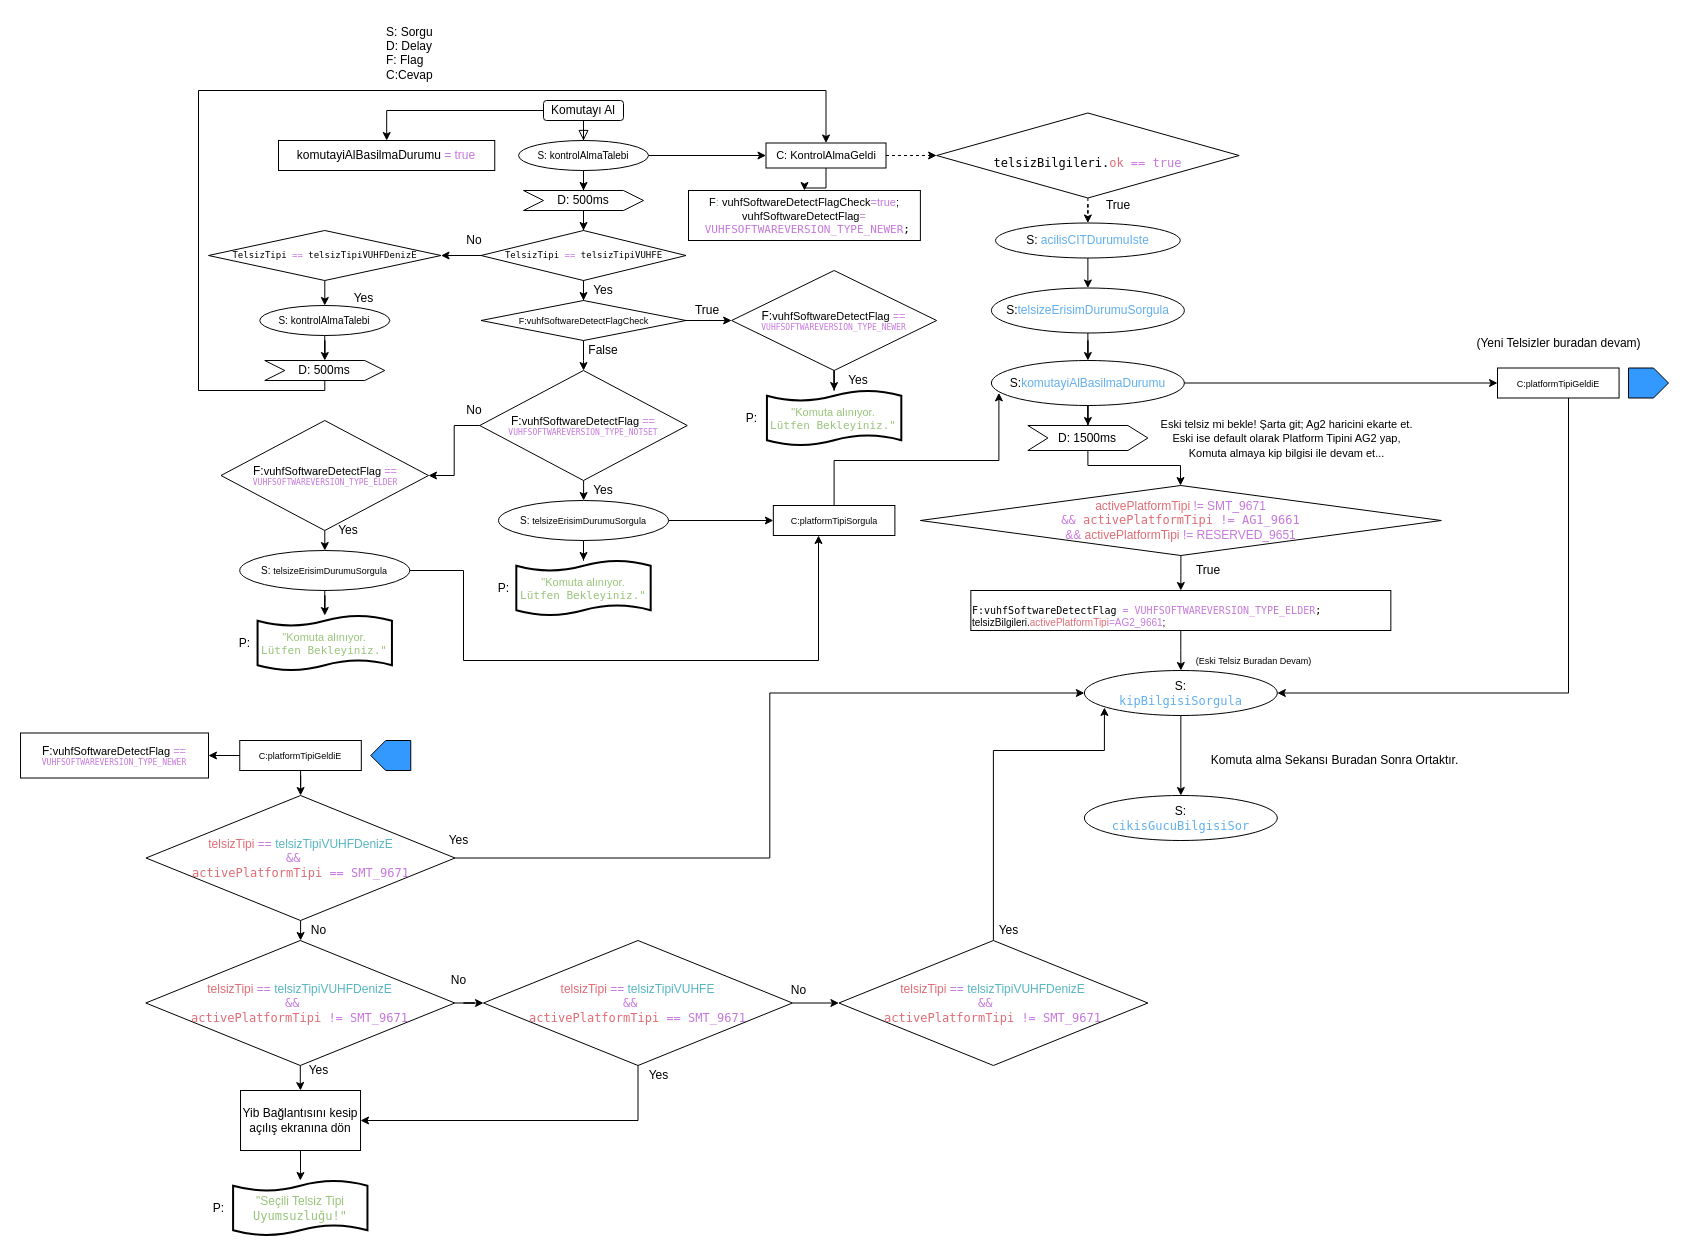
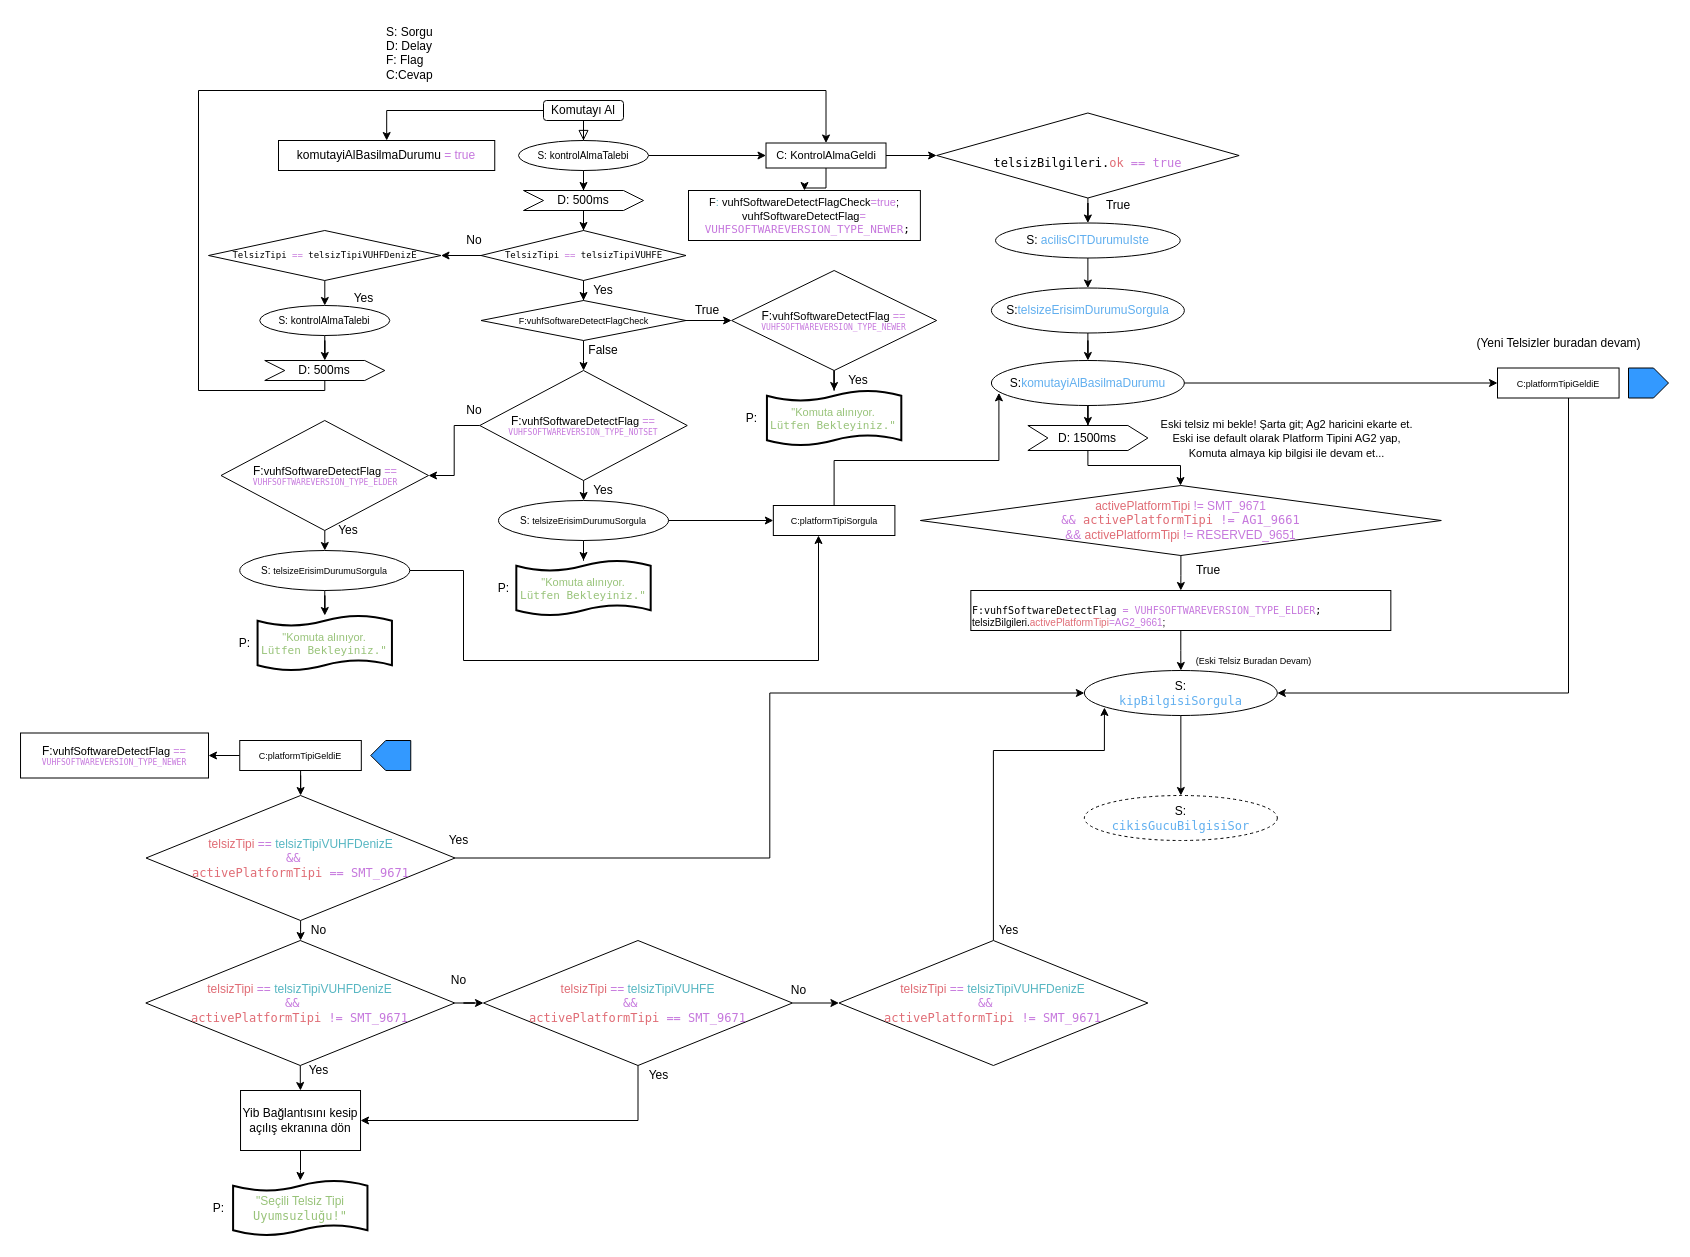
(908, 156) -> (908, 156)
(1088, 214) -> (1088, 214)
(1334, 761) -> none
(1181, 818) -> (1181, 818)
